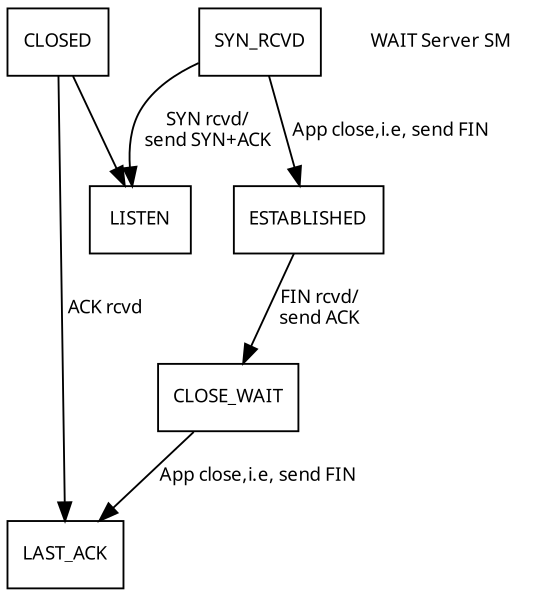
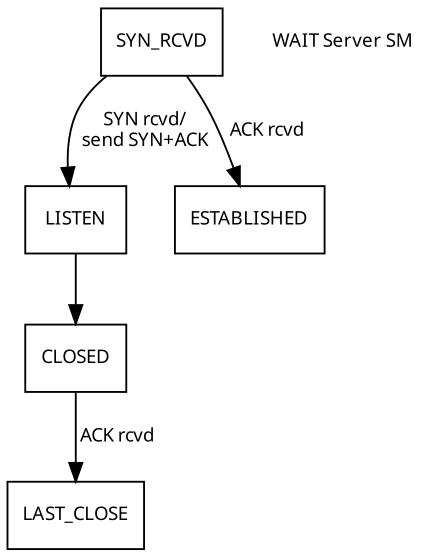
(95, 122) -> (76, 279)
(389, 131) -> (266, 131)
(228, 398) -> none
(65, 555) -> (76, 515)
